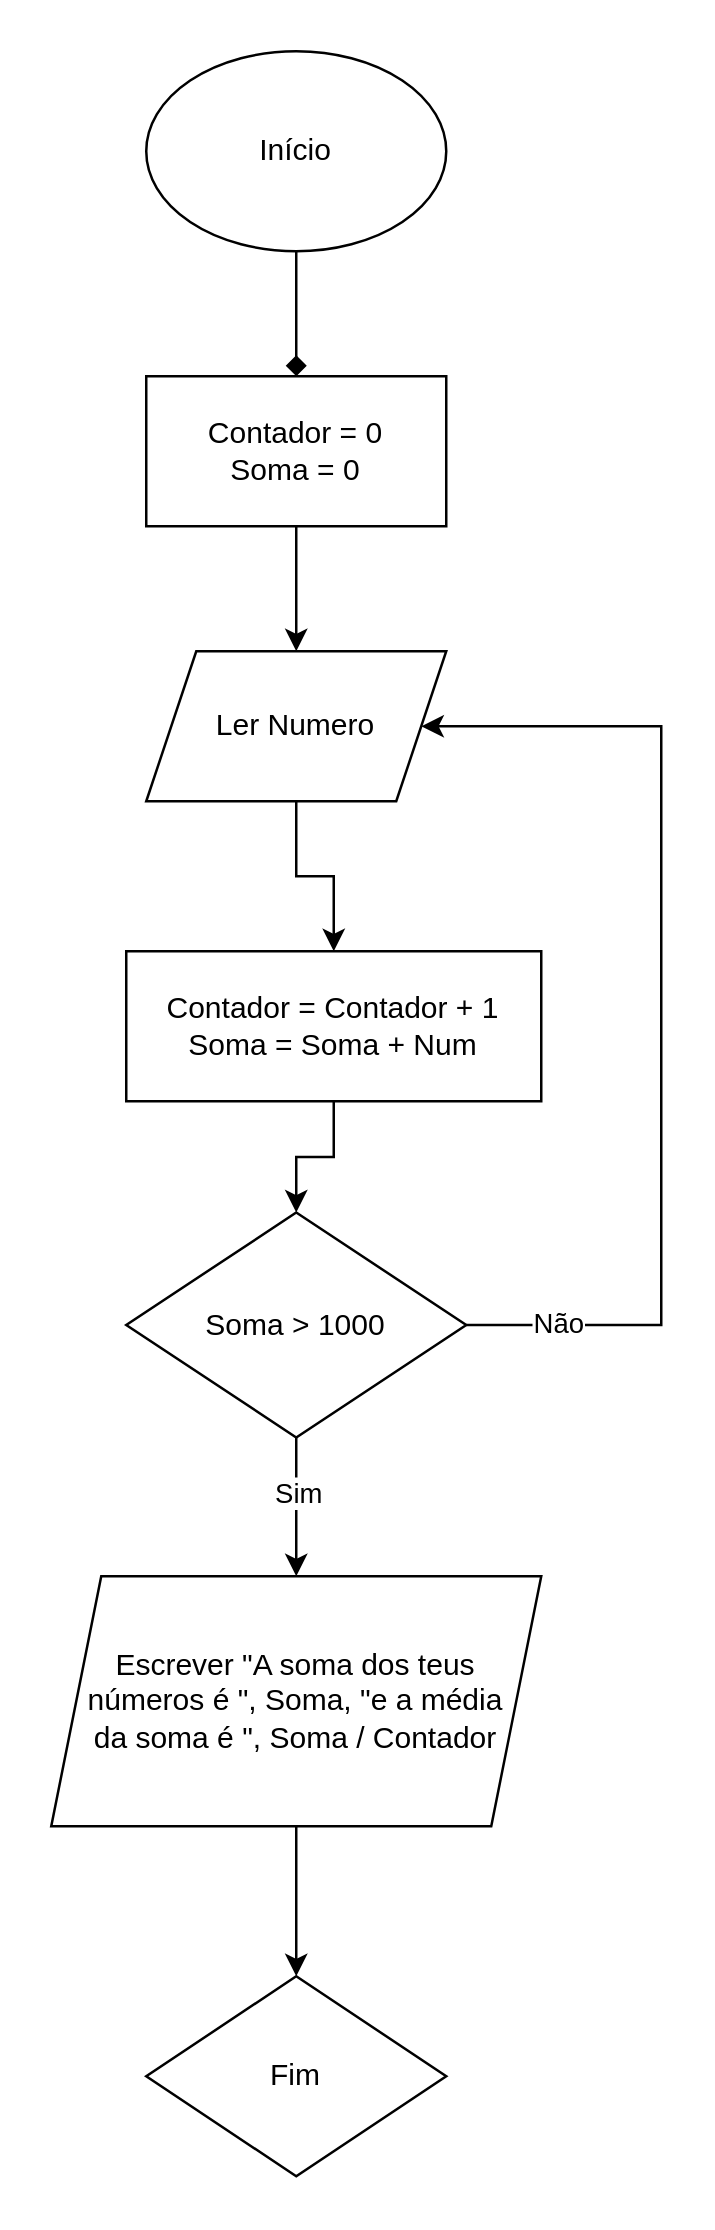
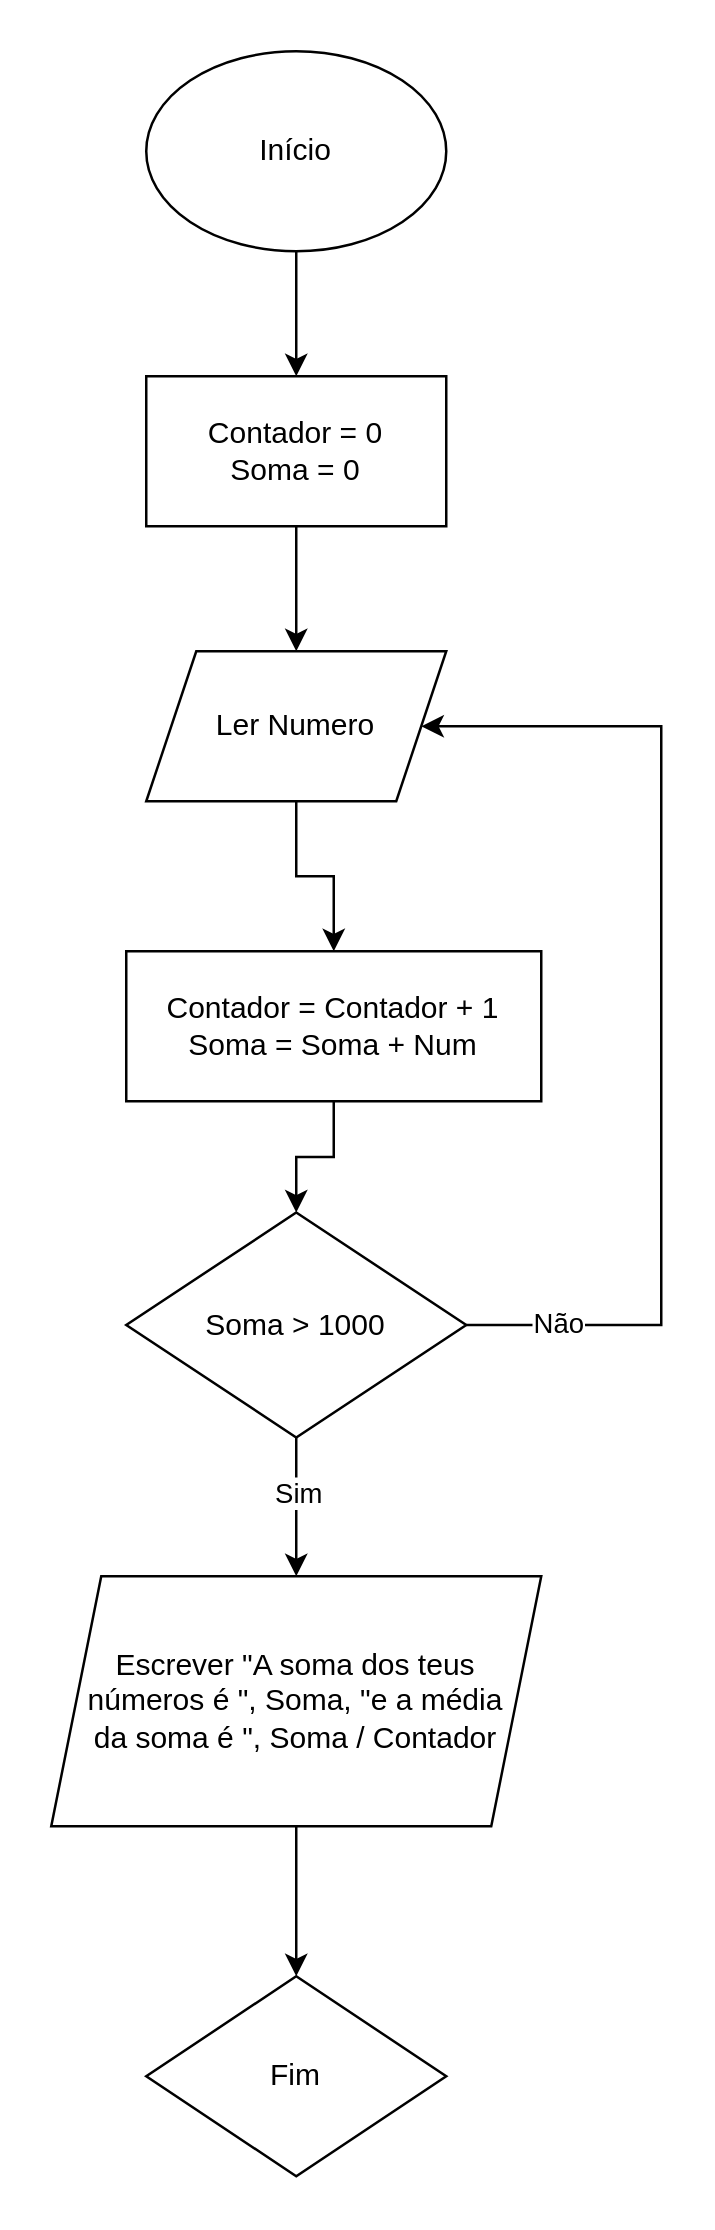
(296, 356) -> (296, 357)
